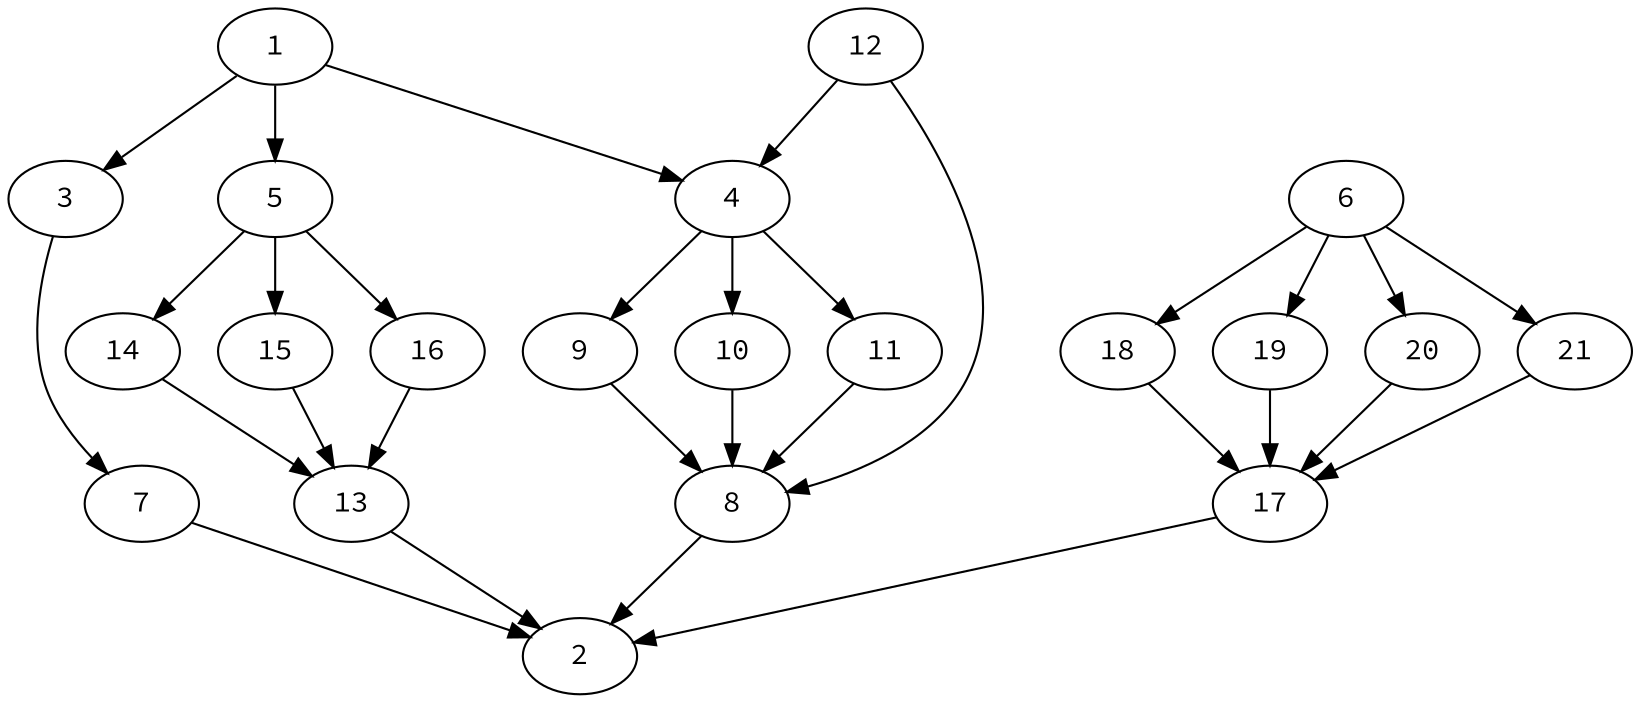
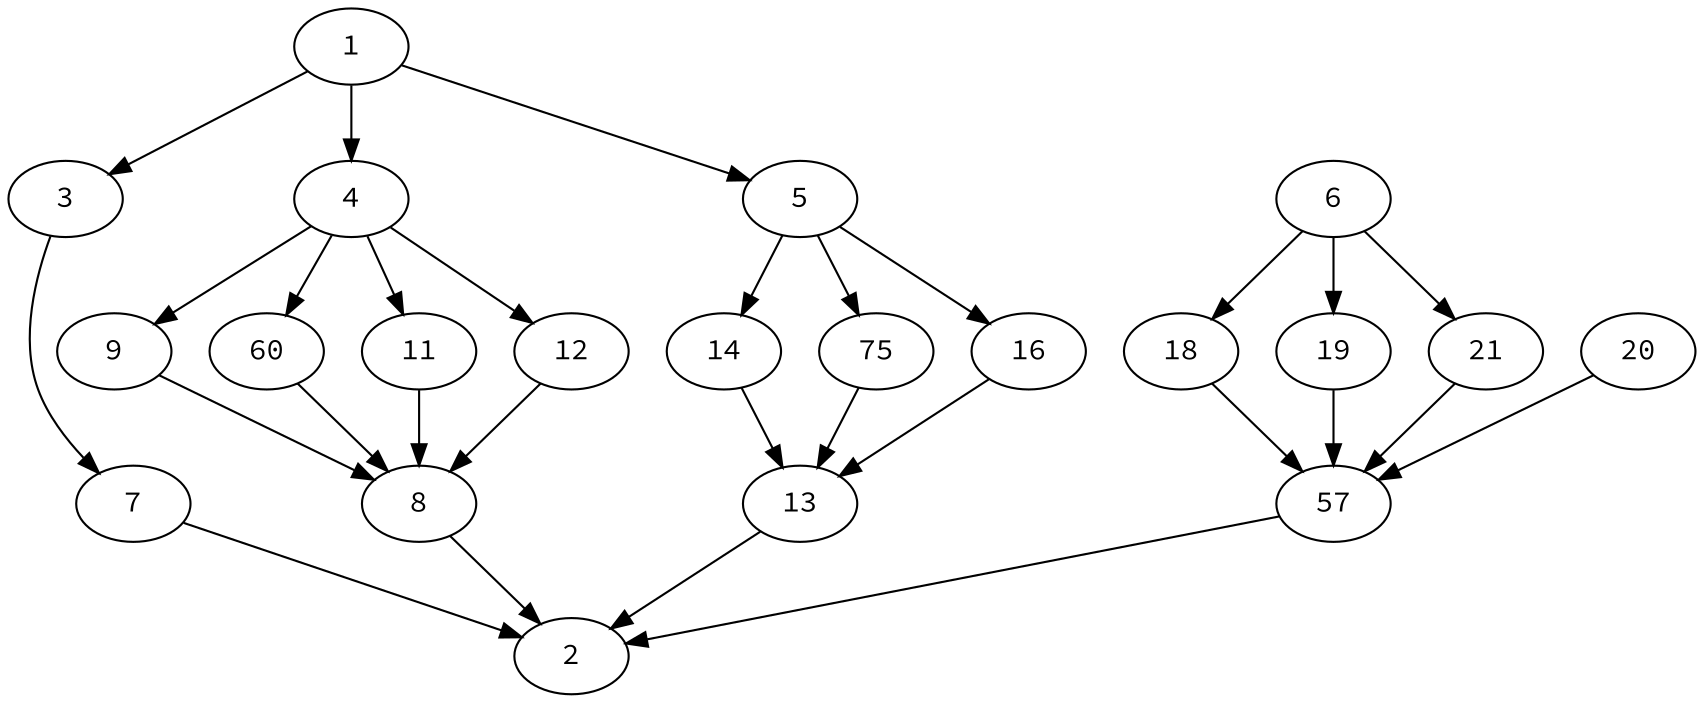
(806, 115) -> (453, 269)
(1379, 266) -> none
(275, 351) -> (876, 351)
(732, 351) -> (267, 351)
(1270, 504) -> (1334, 504)
